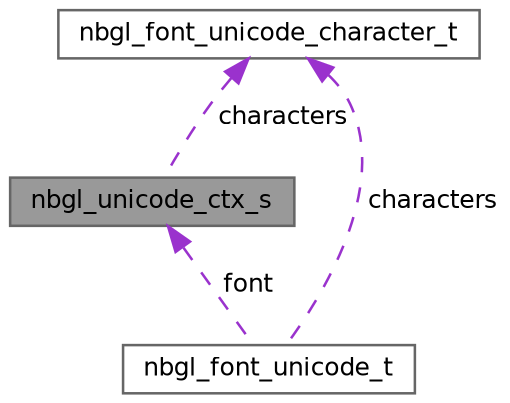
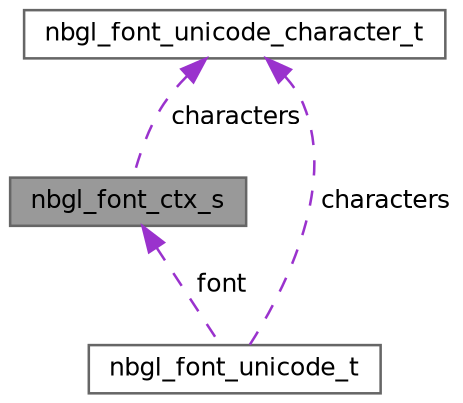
(152, 202) -> (128, 202)
